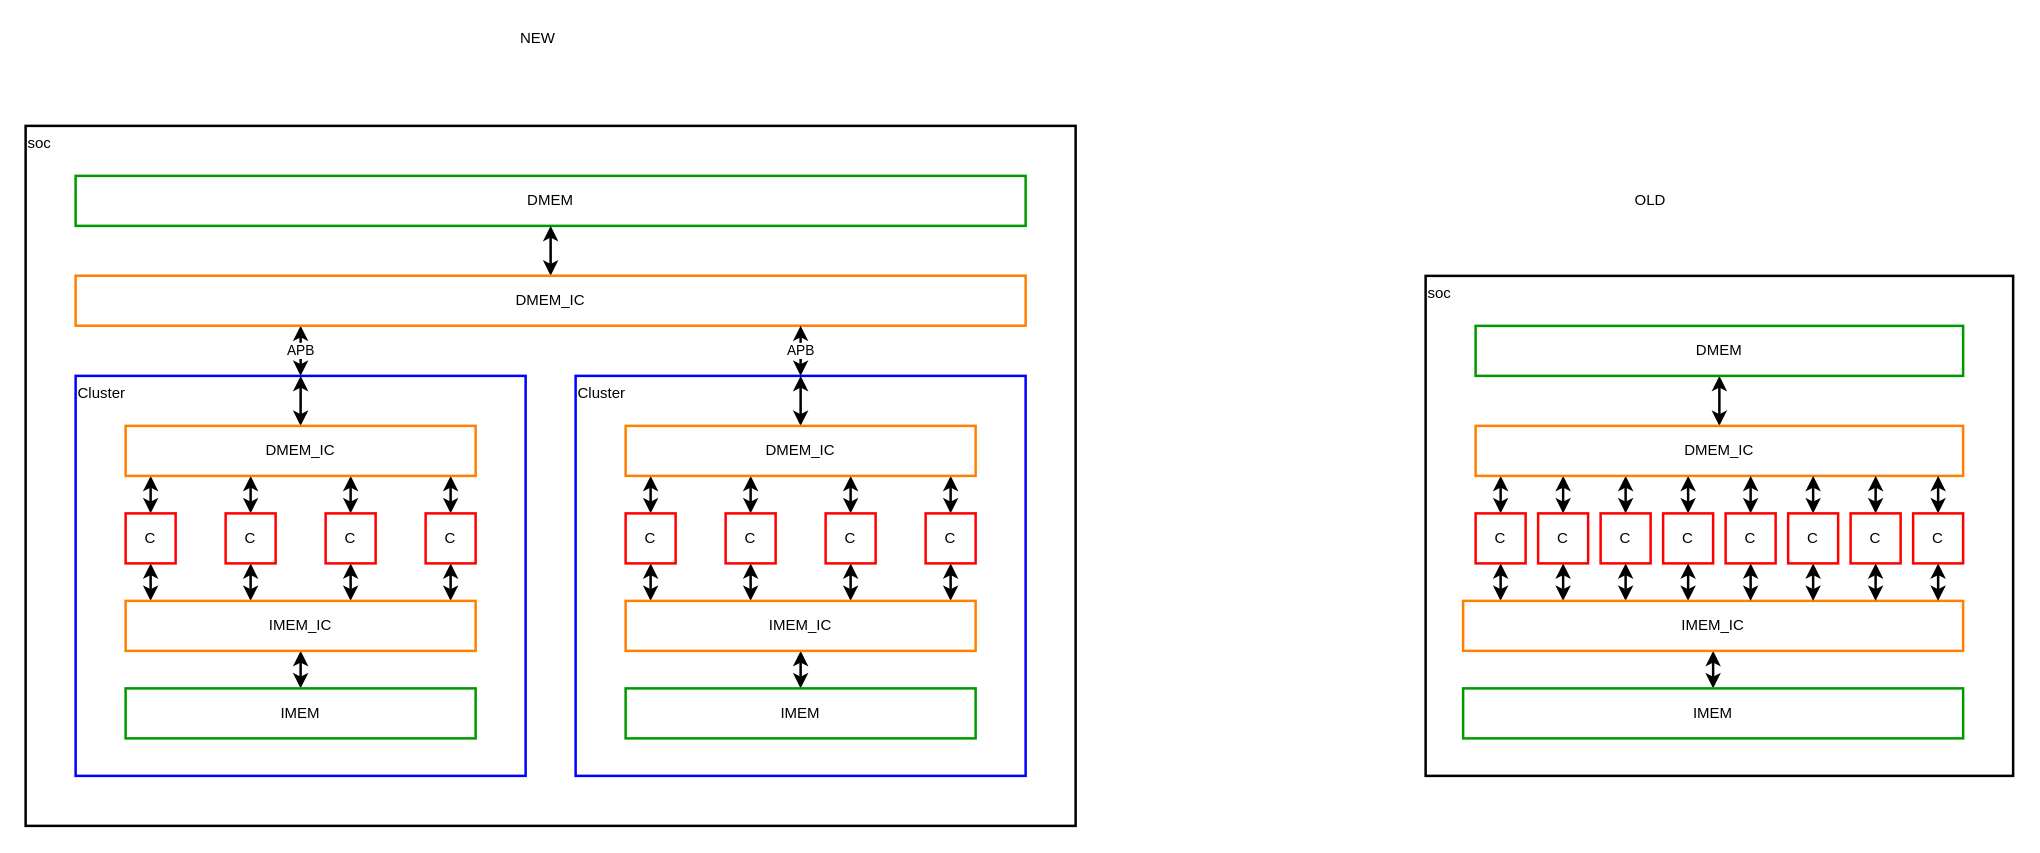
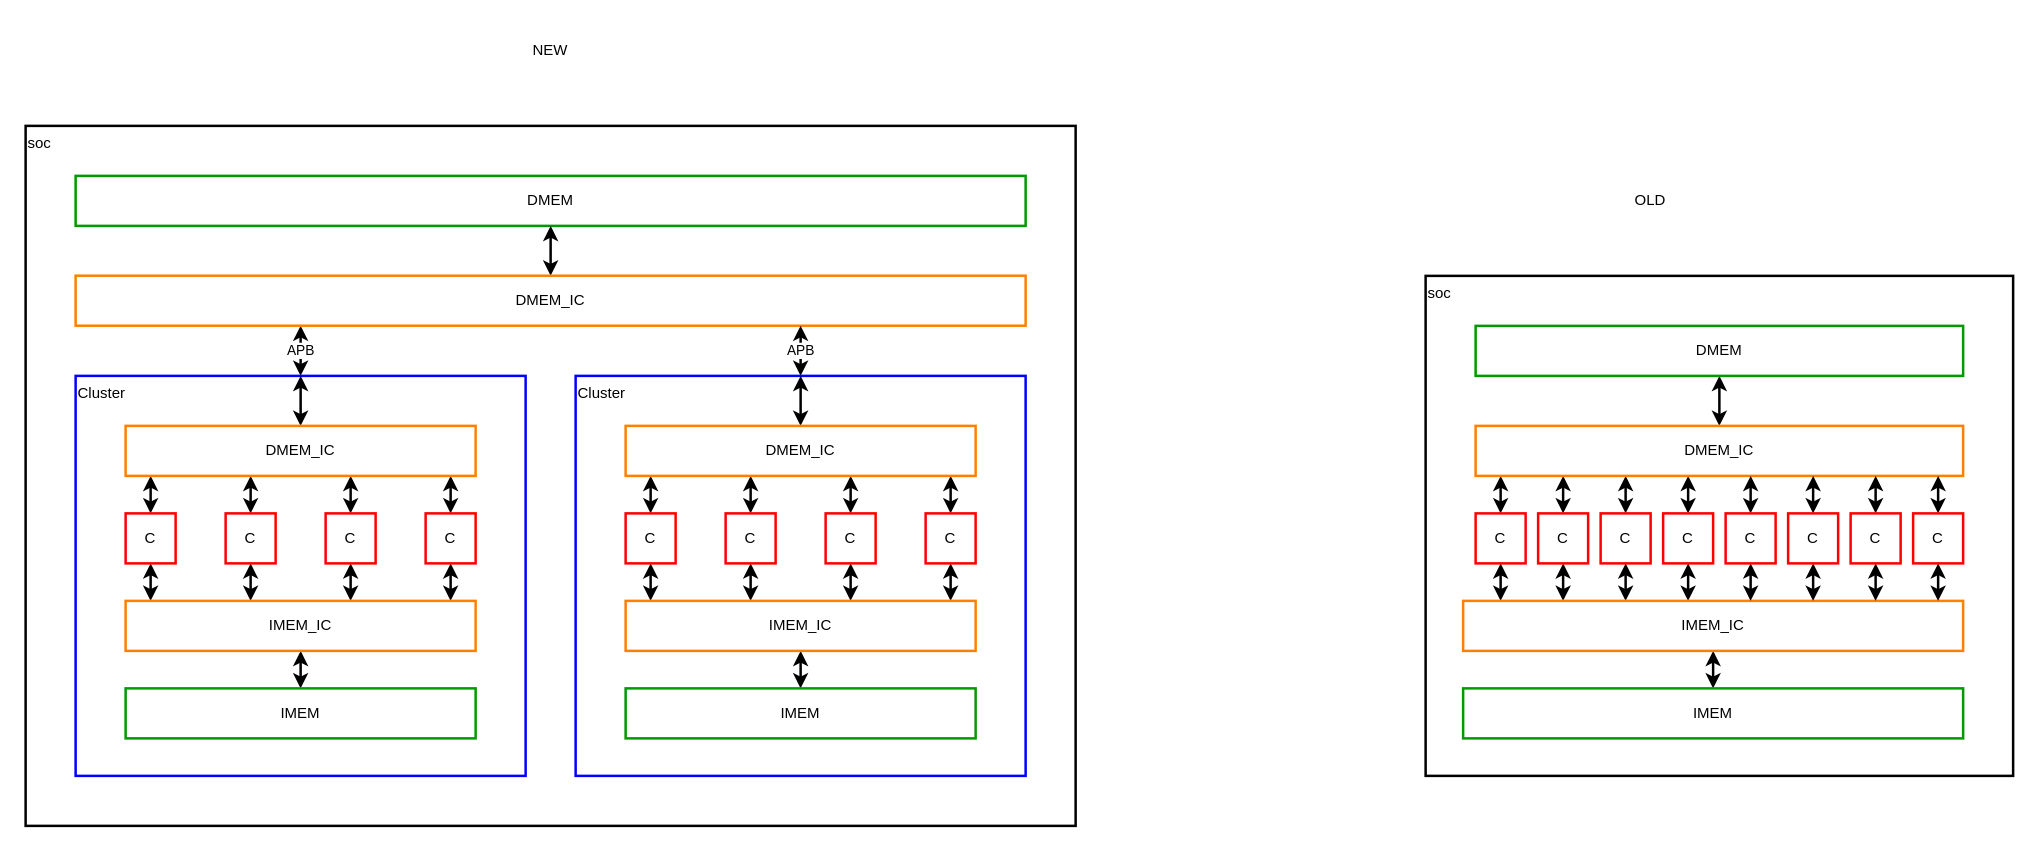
(538, 38) -> (551, 51)
